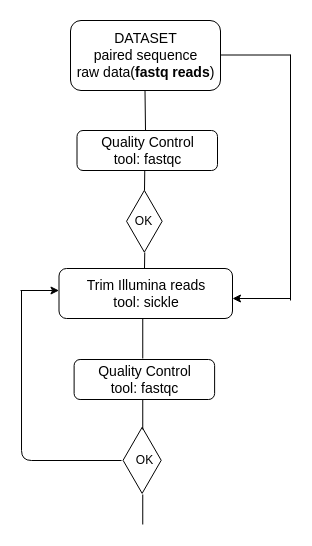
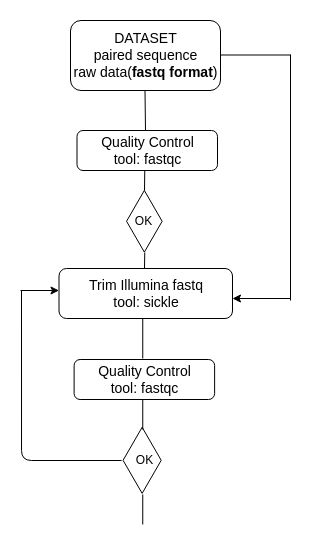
(146, 56) -> (146, 56)
(147, 294) -> (147, 294)
